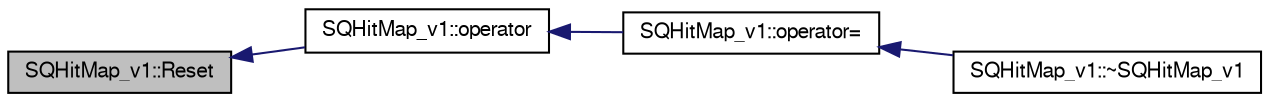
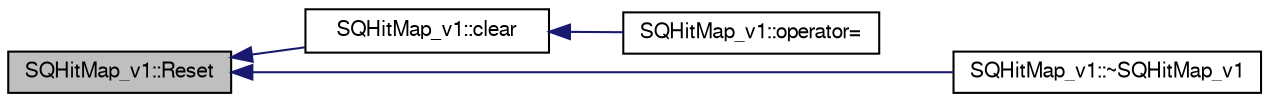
(427, 31) -> (427, 31)
(927, 52) -> (603, 72)
